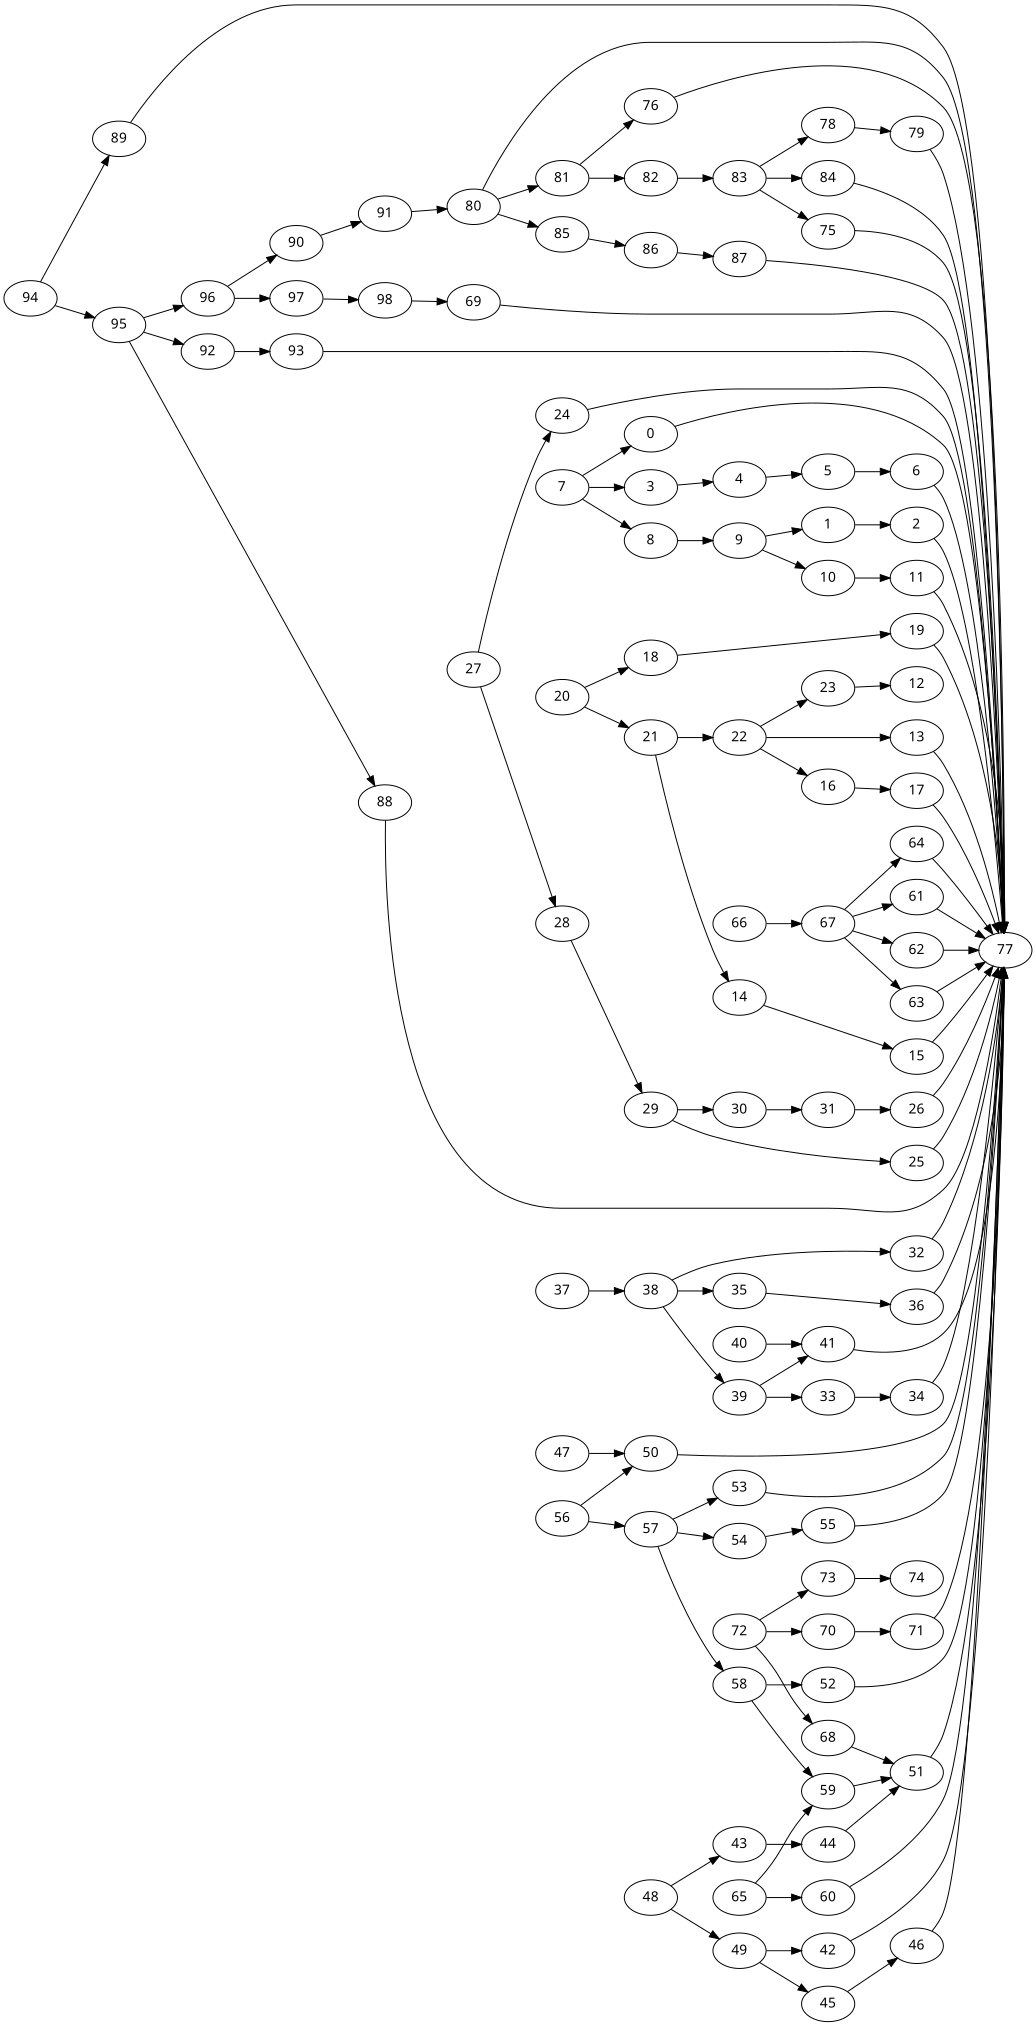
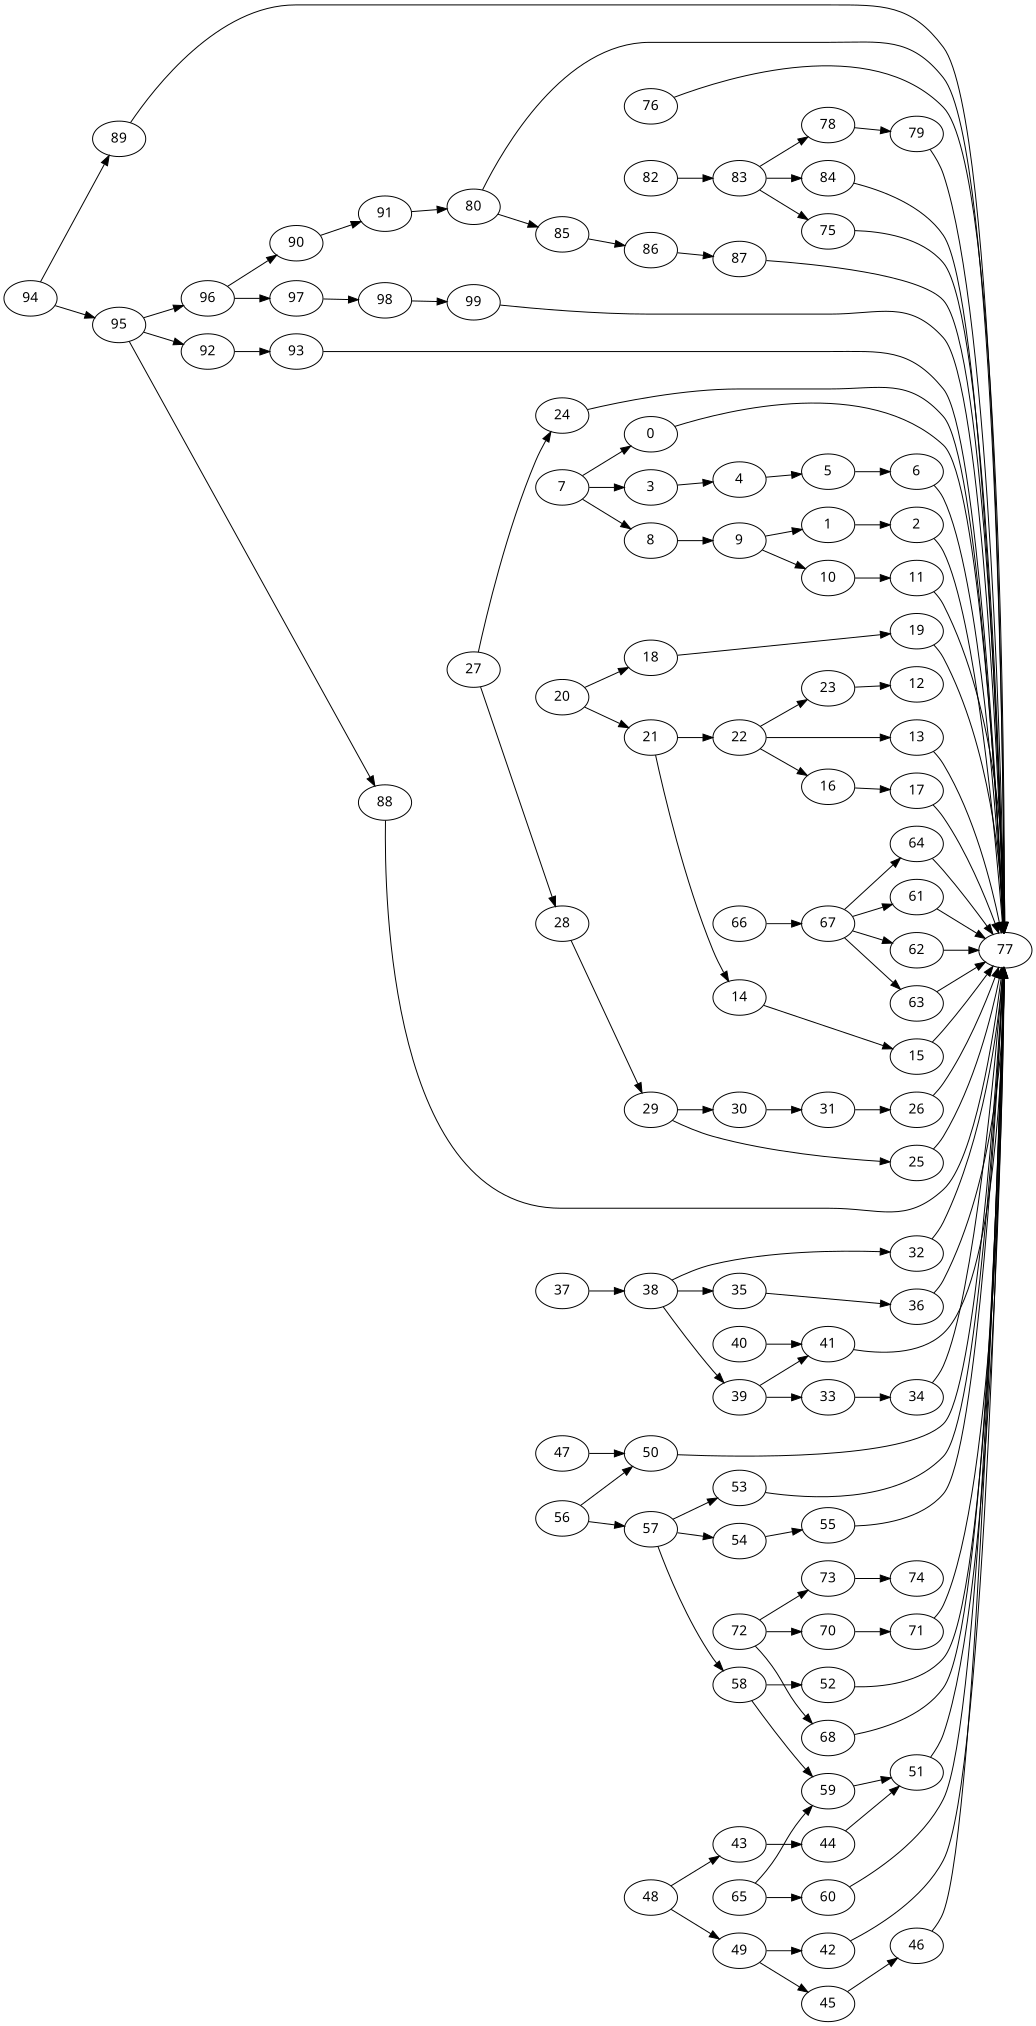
(562, 178) -> none
(474, 302) -> (474, 302)
(868, 1753) -> (986, 1386)
